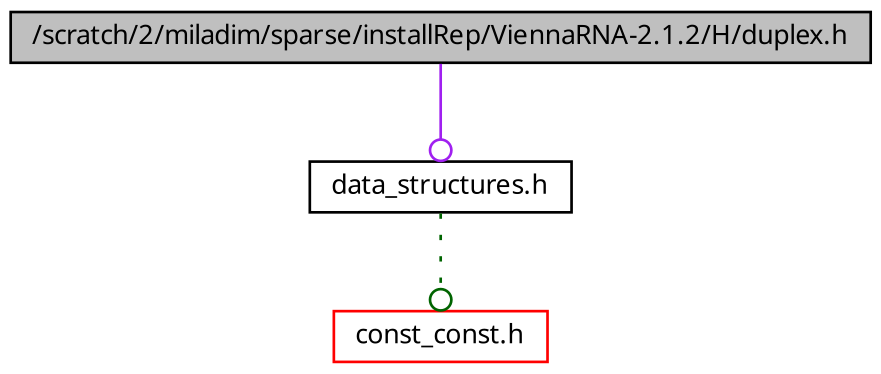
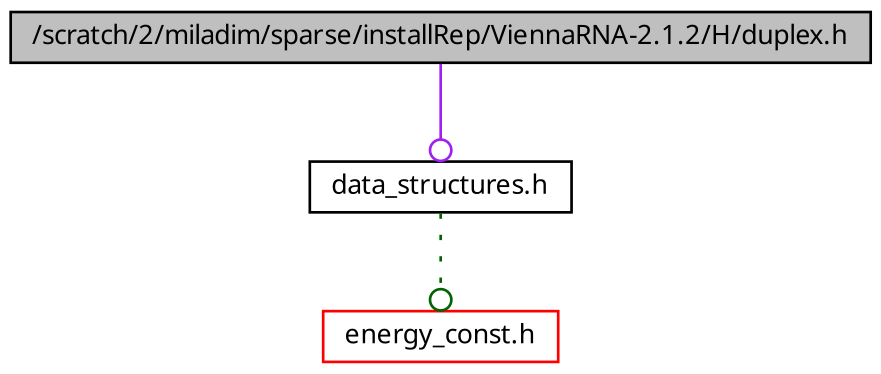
(441, 337) -> (441, 337)
